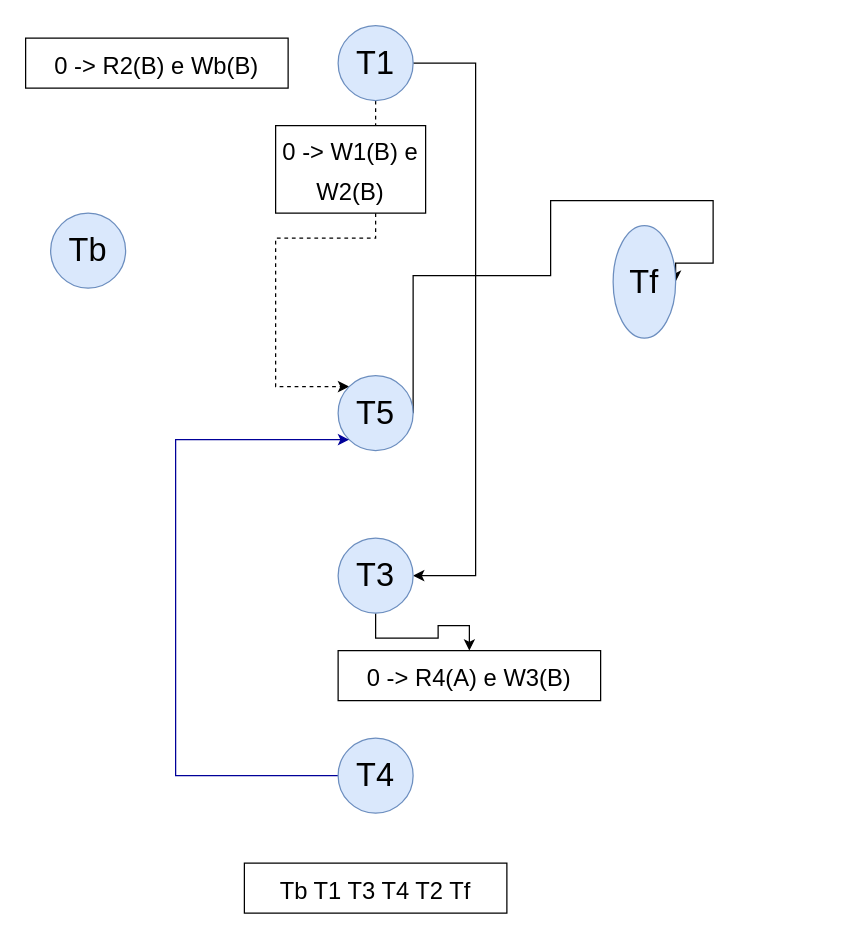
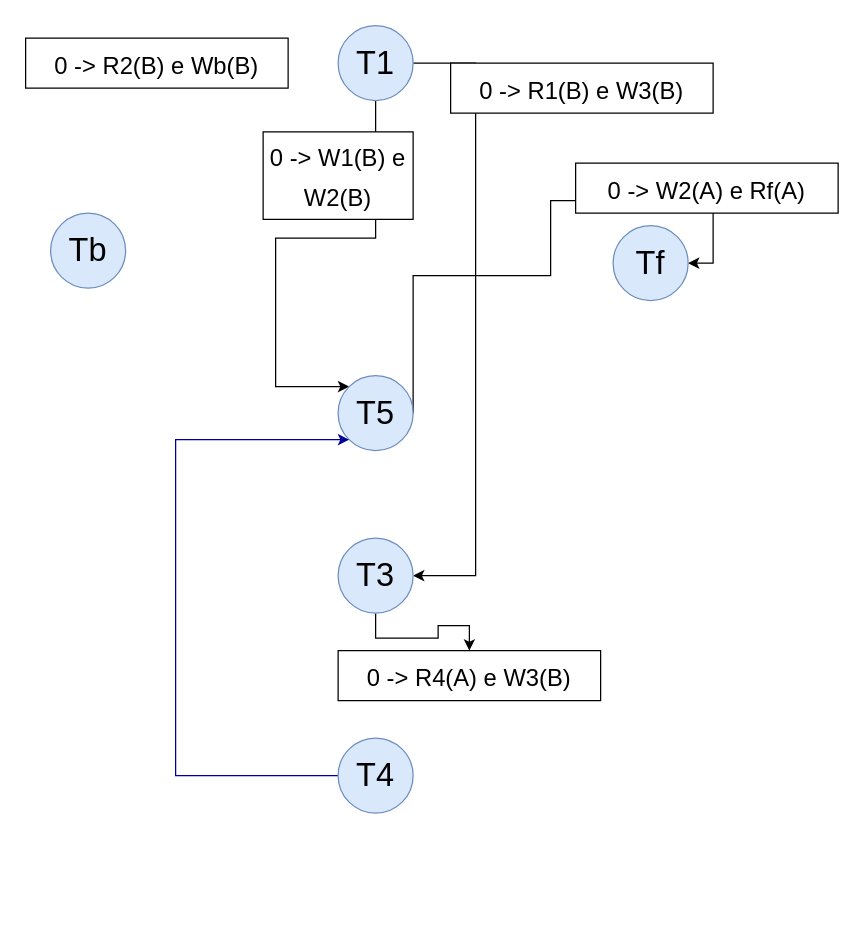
none -> (582, 88)
(351, 169) -> (338, 176)
none -> (707, 188)
(276, 266) -> (276, 266)
(644, 282) -> (651, 263)
(376, 888) -> none
